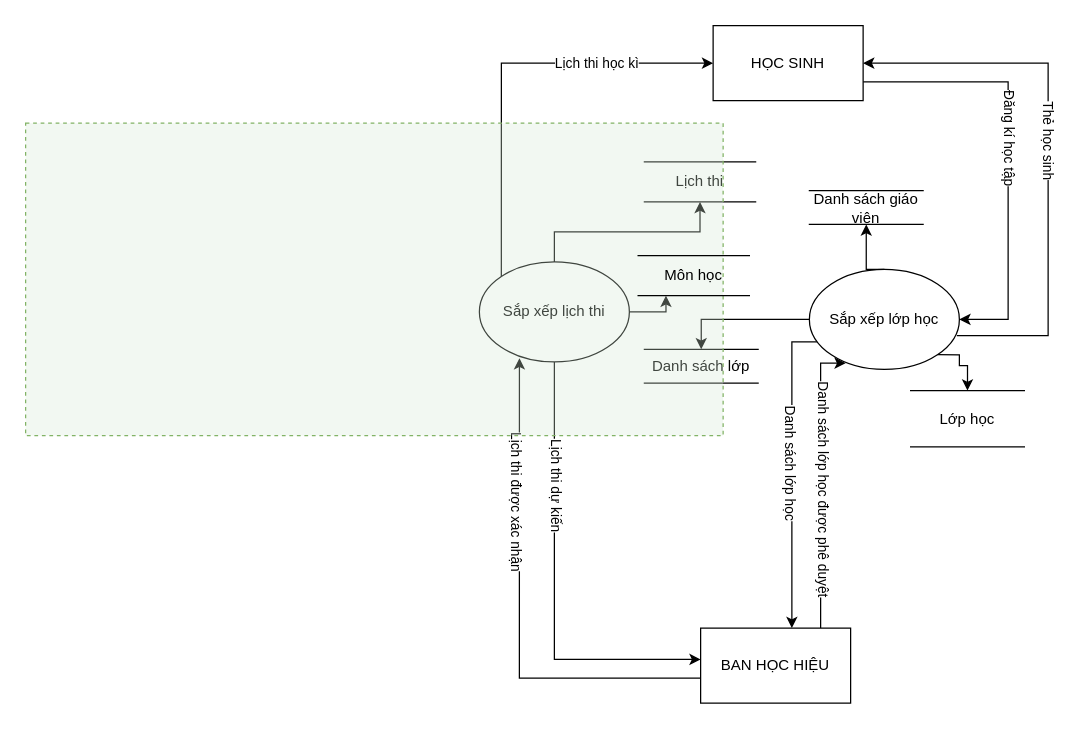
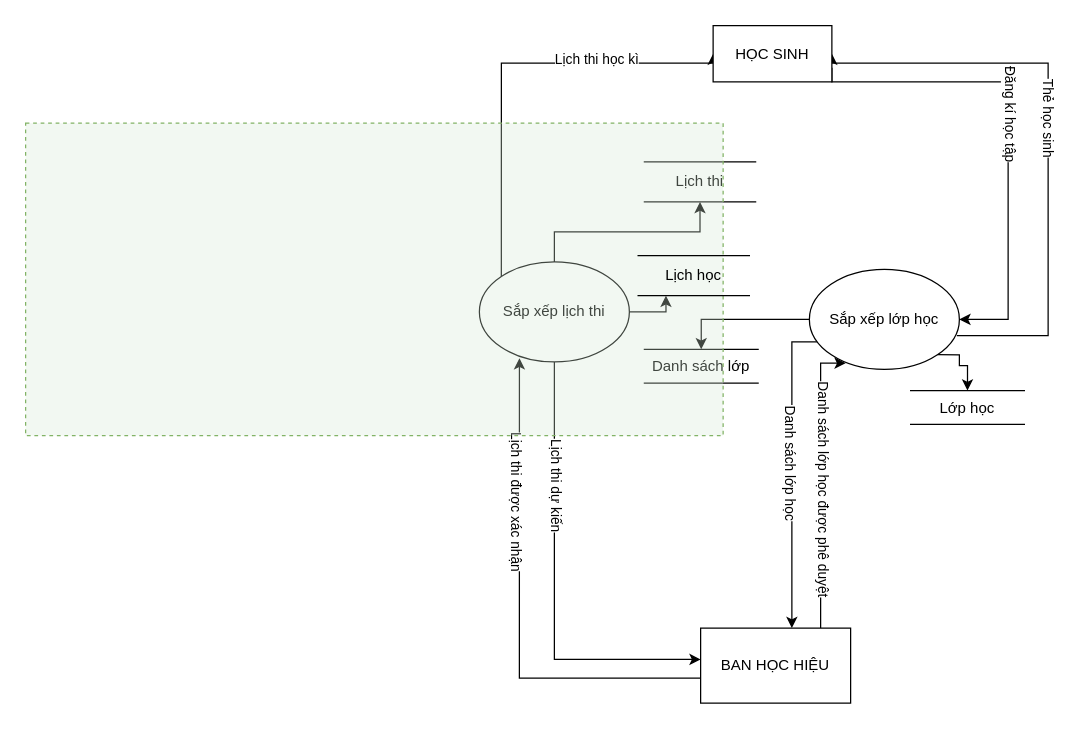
(788, 63) -> (773, 54)
(866, 208) -> none
(866, 254) -> none
(694, 276) -> (694, 276)
(968, 419) -> (968, 408)
